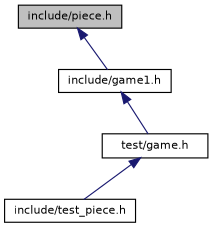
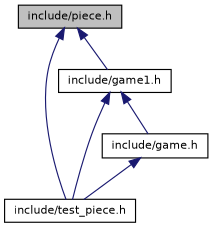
none -> (47, 119)
(155, 146) -> (155, 146)
none -> (86, 150)
